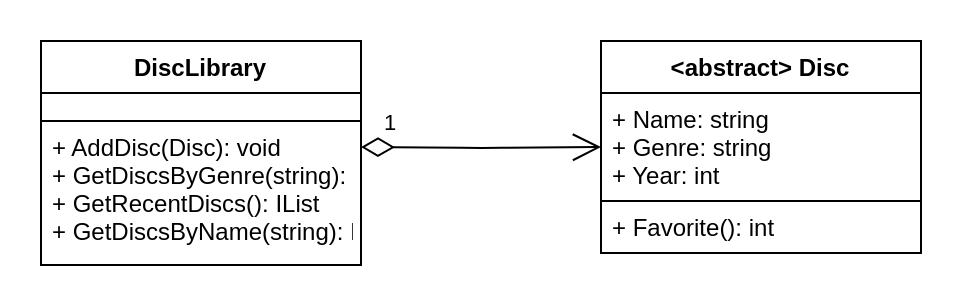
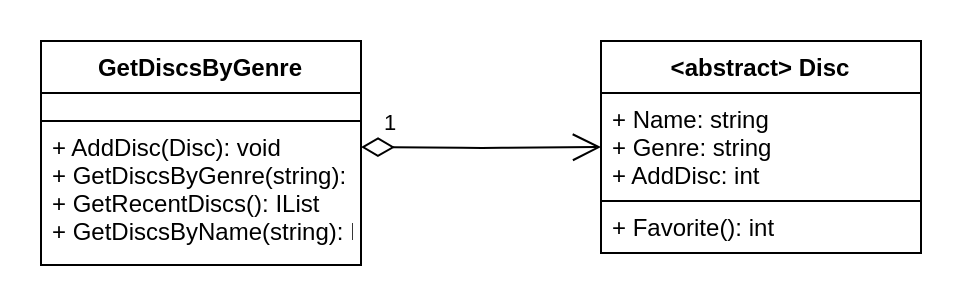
(200, 68) -> (200, 68)
(694, 120) -> (694, 120)
